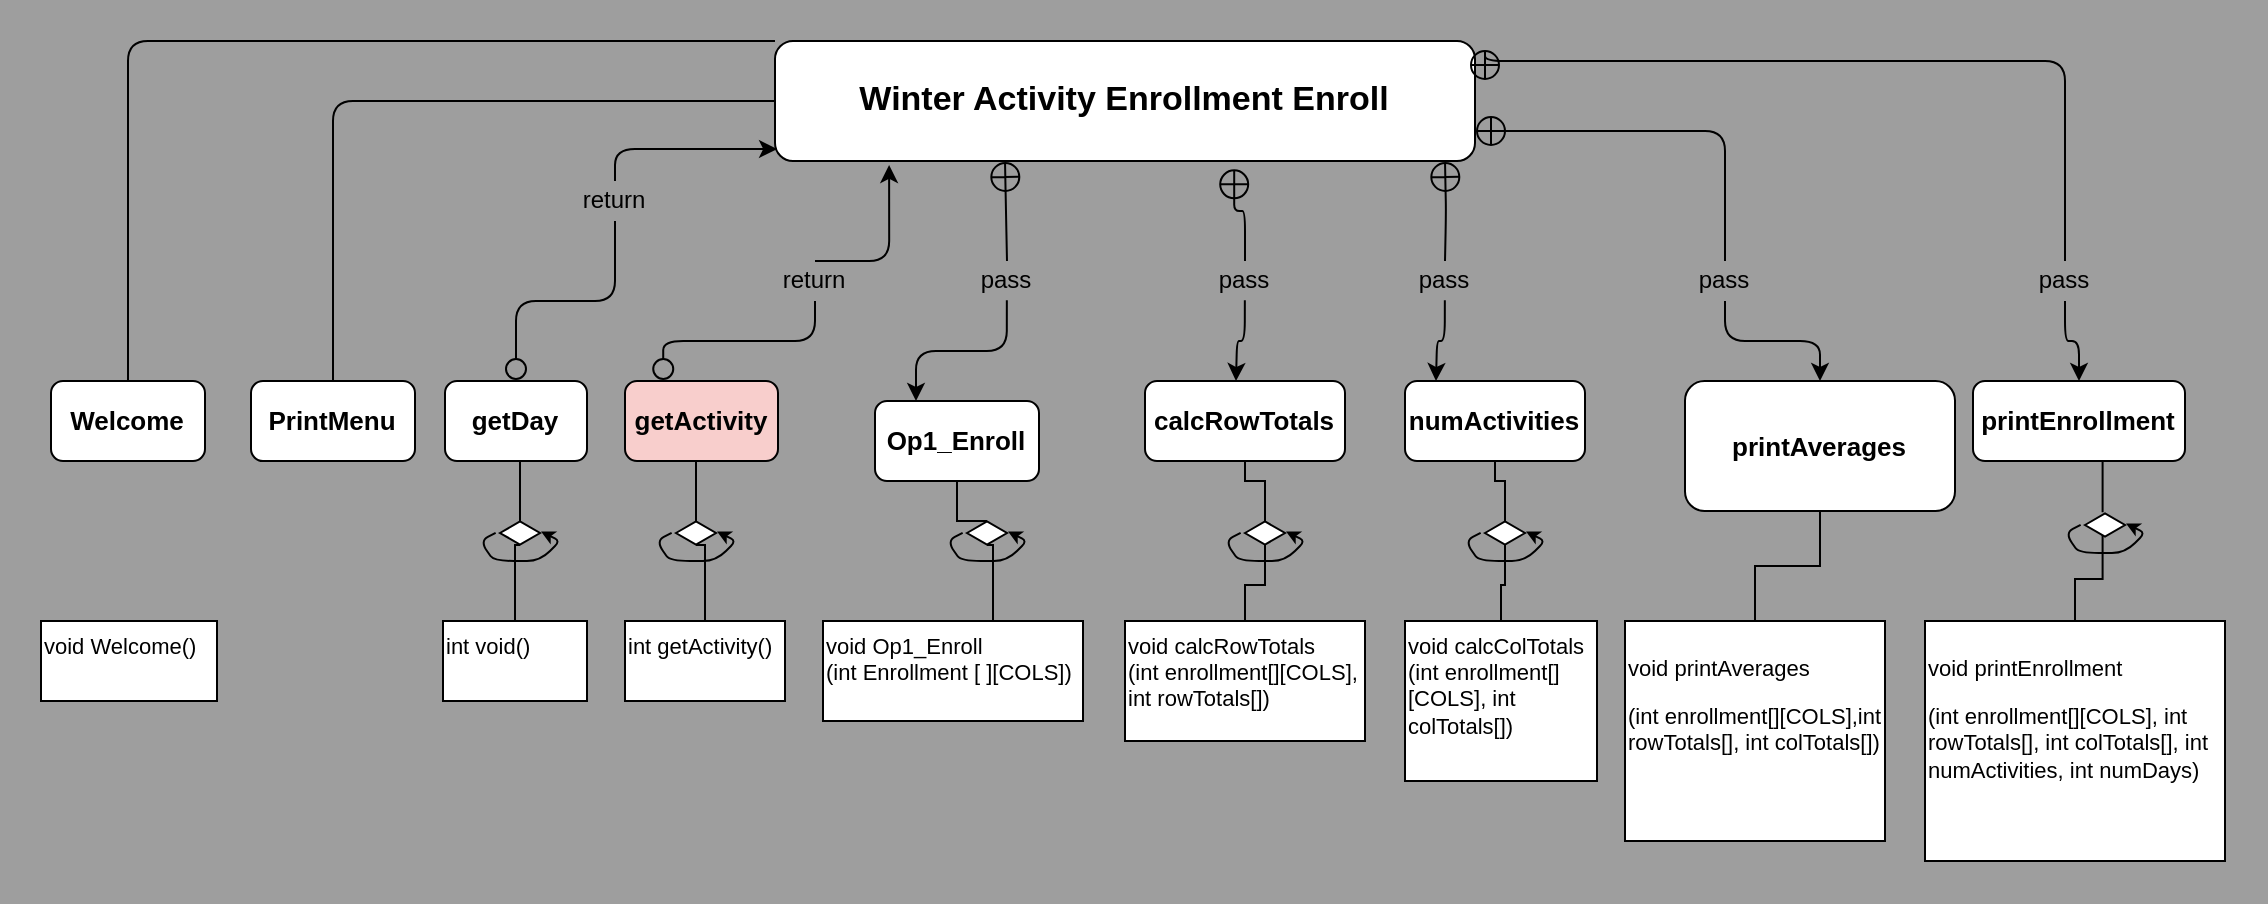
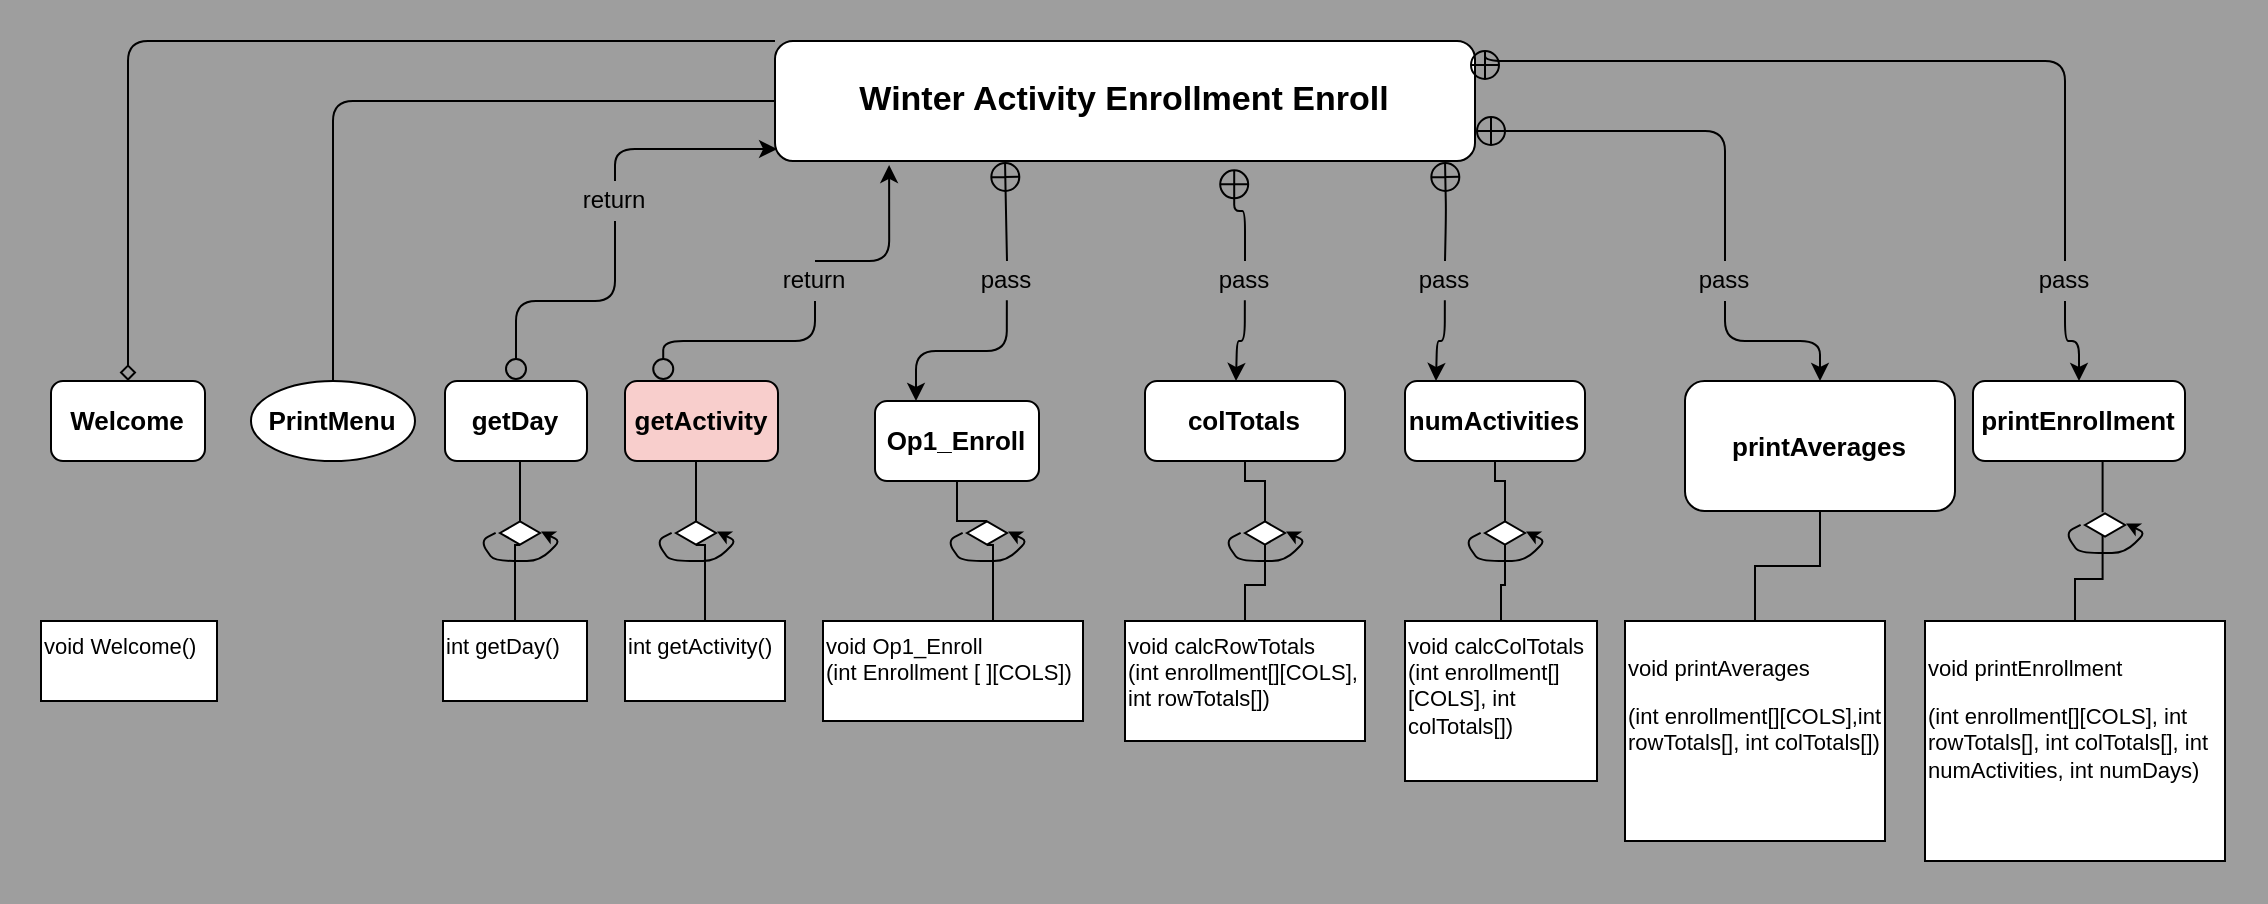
(128, 372) -> (128, 365)
(333, 421) -> (333, 421)
(1245, 421) -> (1245, 421)
(500, 648) -> (515, 648)
